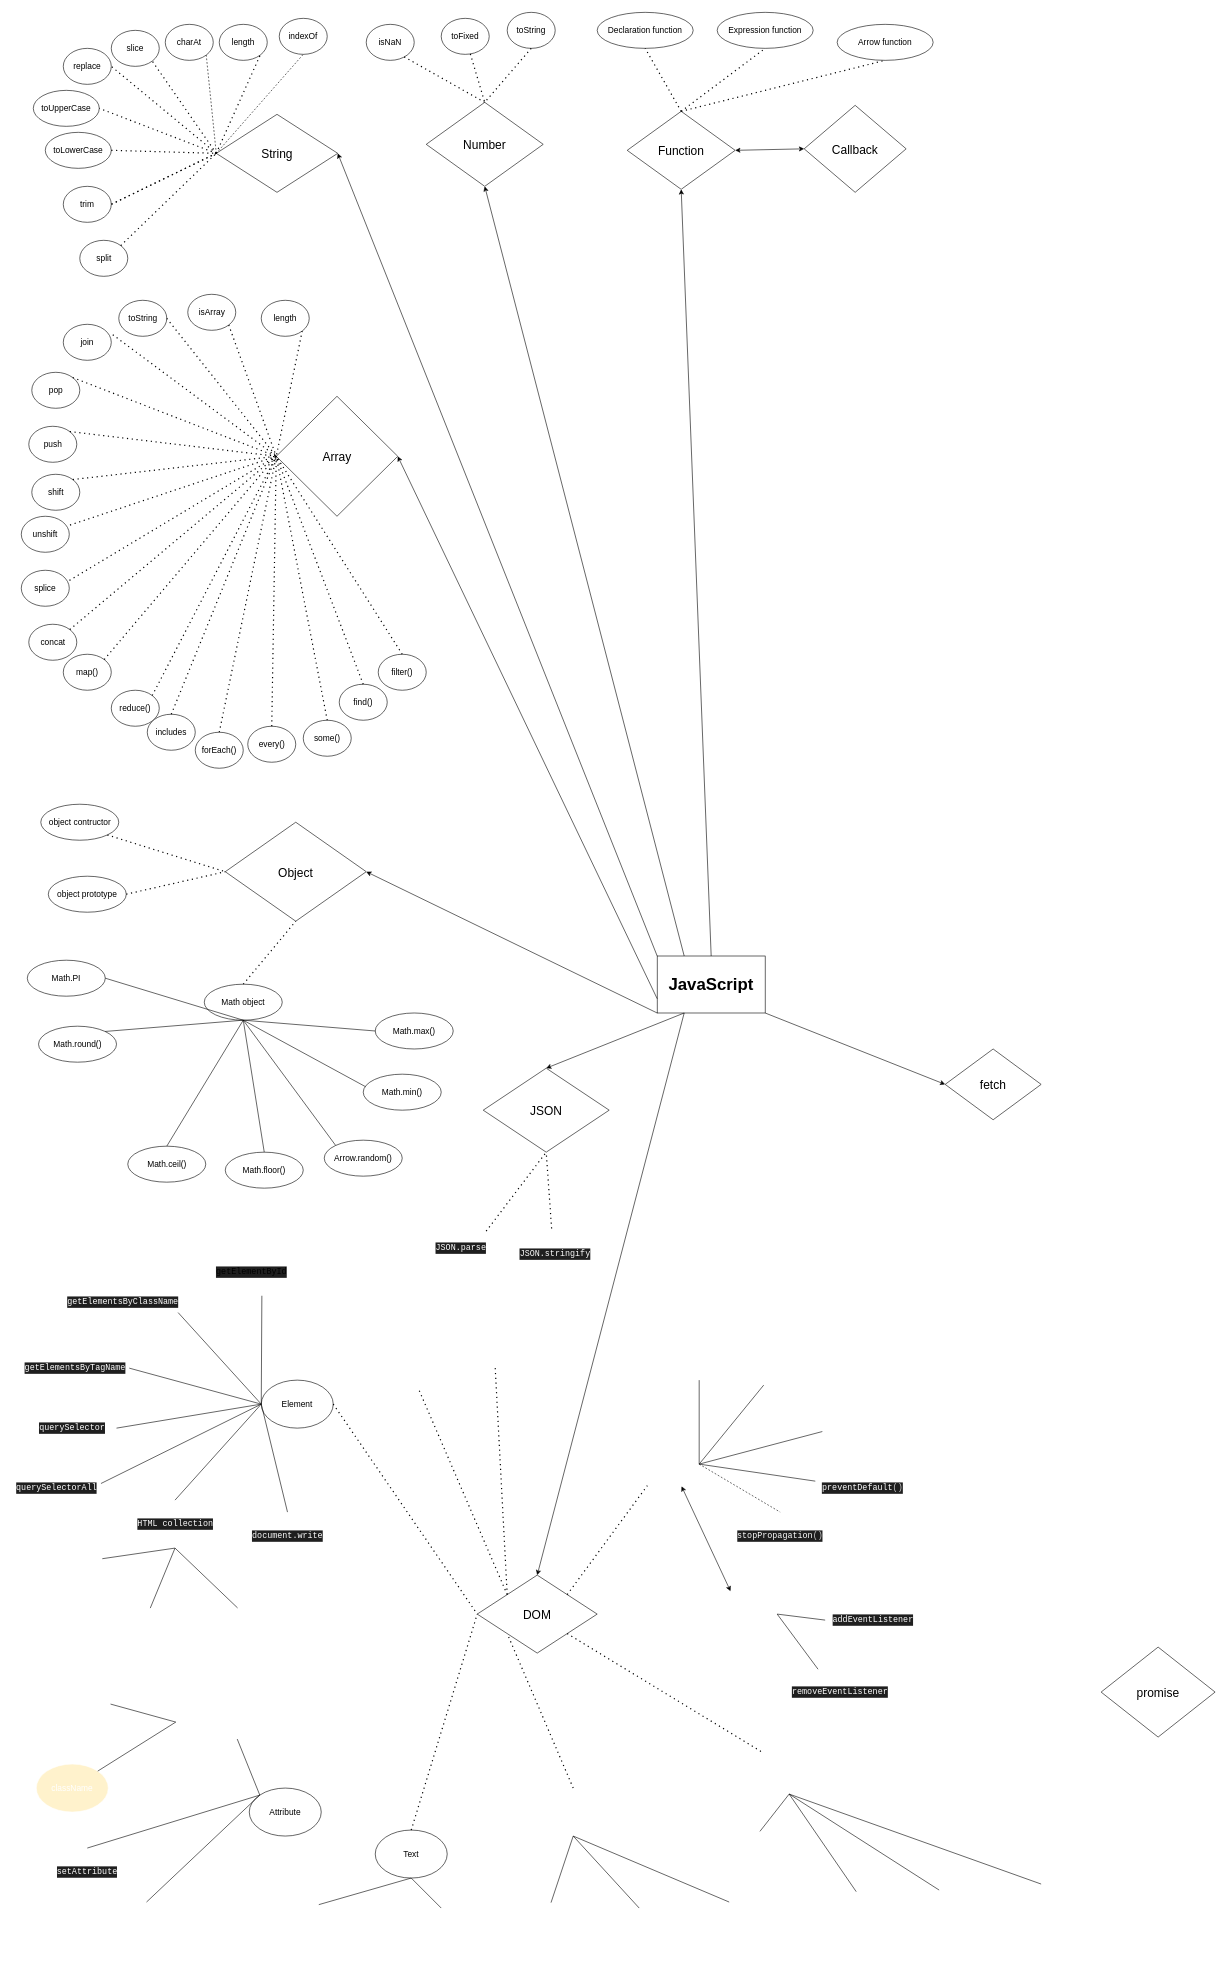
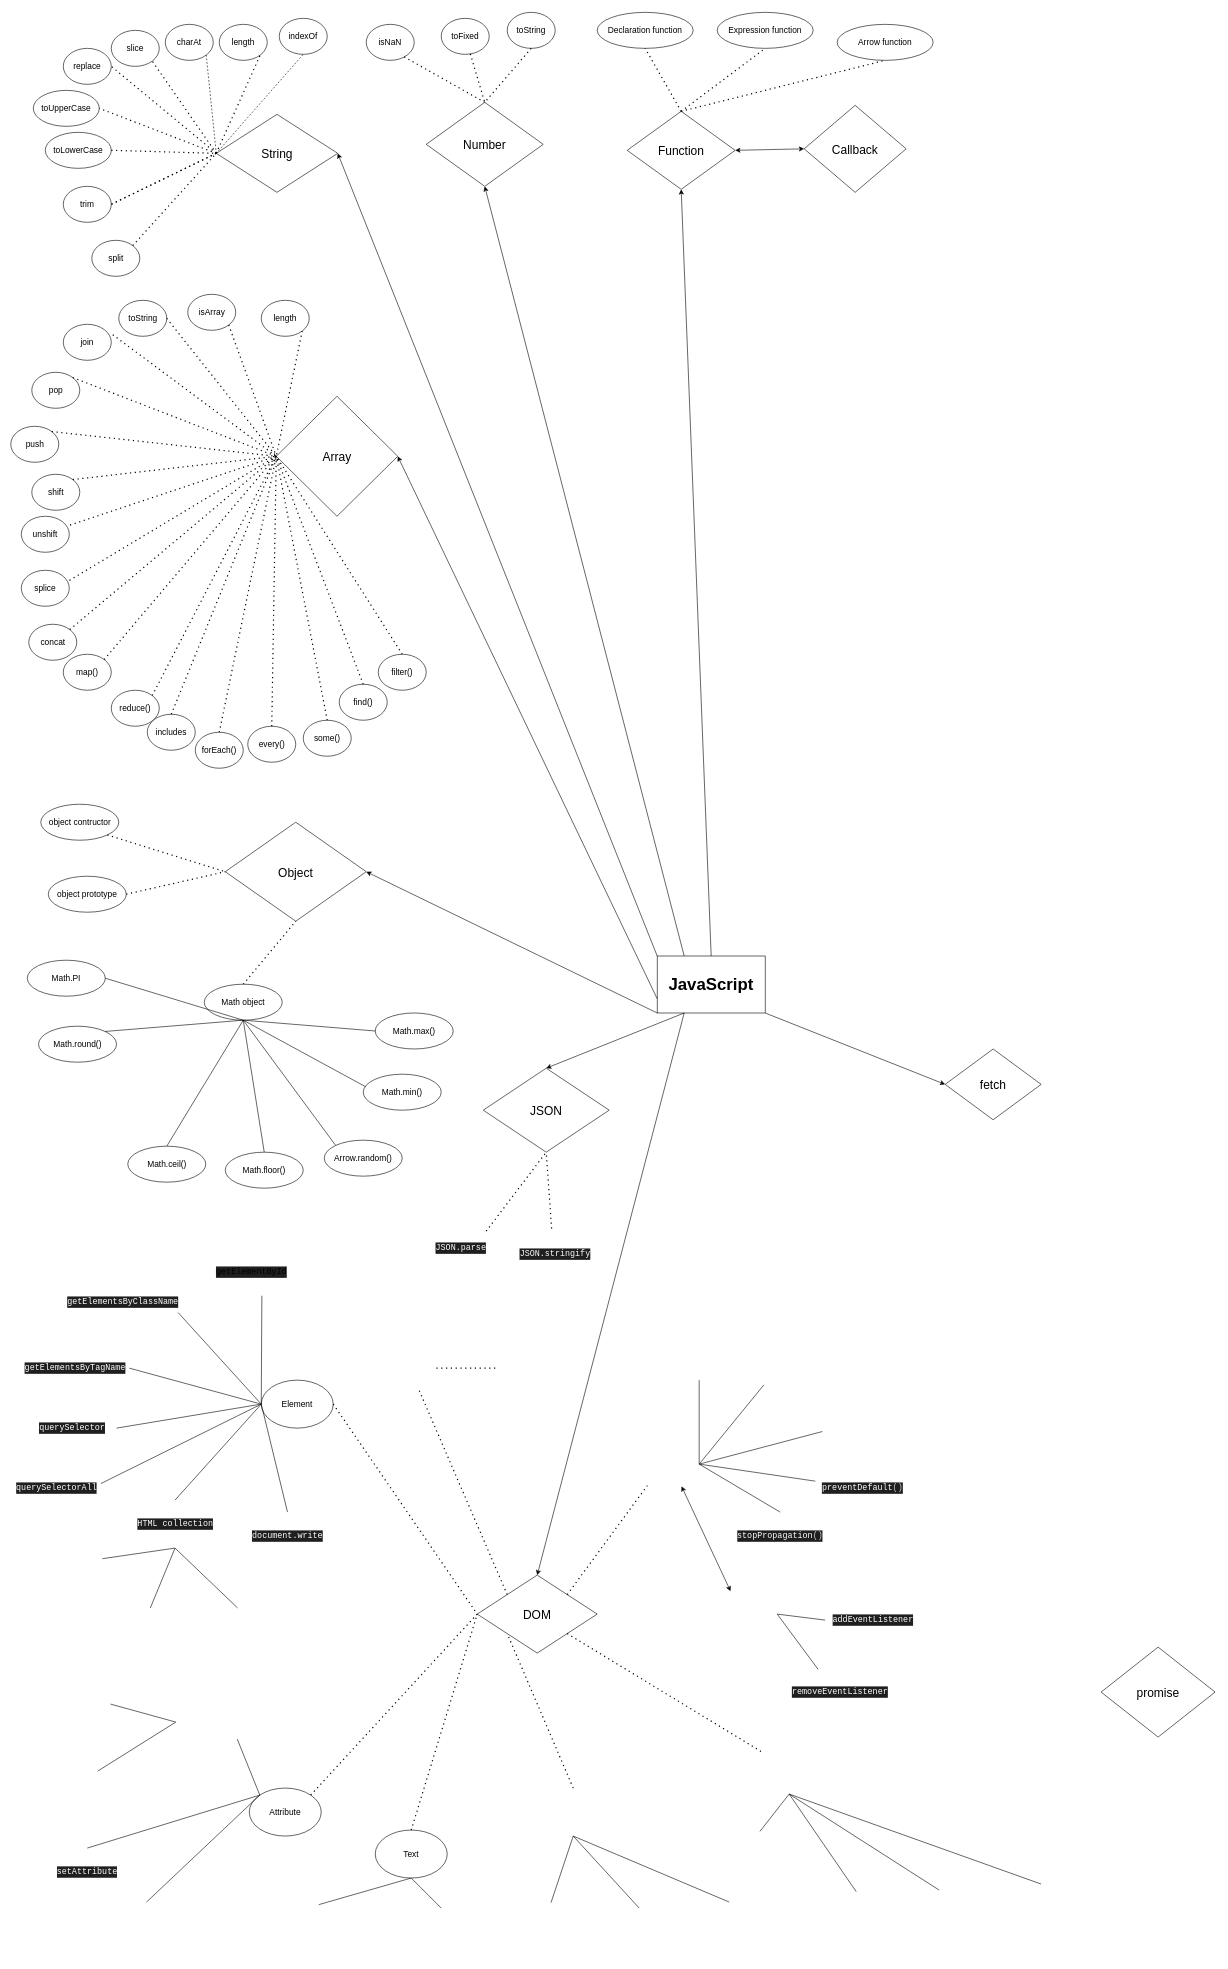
(104, 258) -> (116, 258)
(53, 444) -> (35, 444)
(501, 1476) -> (465, 1368)
(741, 1489) -> (741, 1489)
none -> (392, 1707)
(72, 1788) -> (72, 1788)
